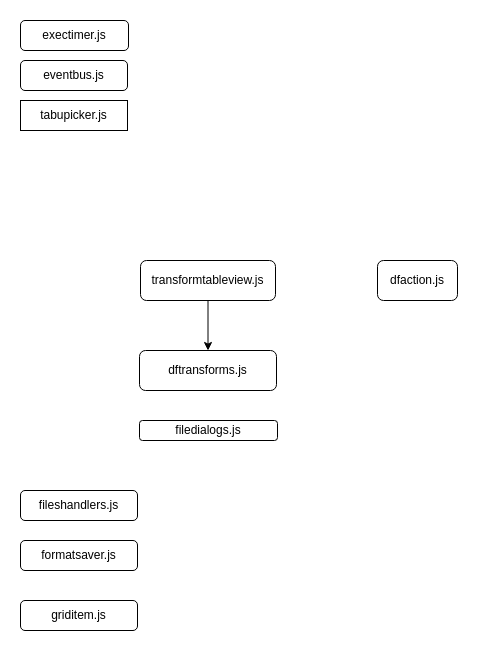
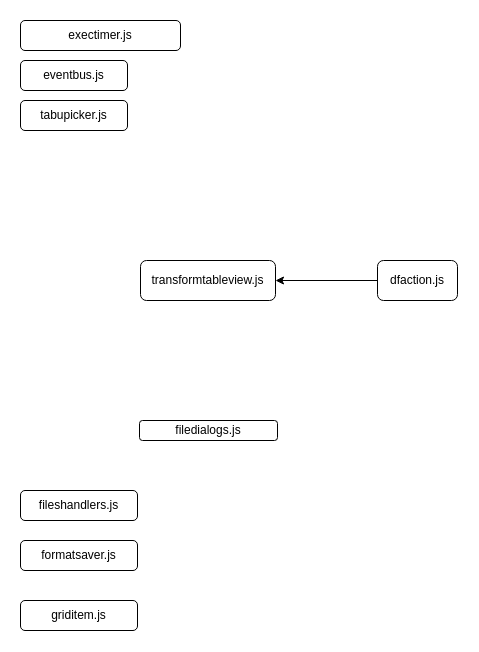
(75, 36) -> (101, 36)
(74, 116) -> (74, 116)
none -> (330, 281)
(208, 322) -> none
(208, 371) -> none
